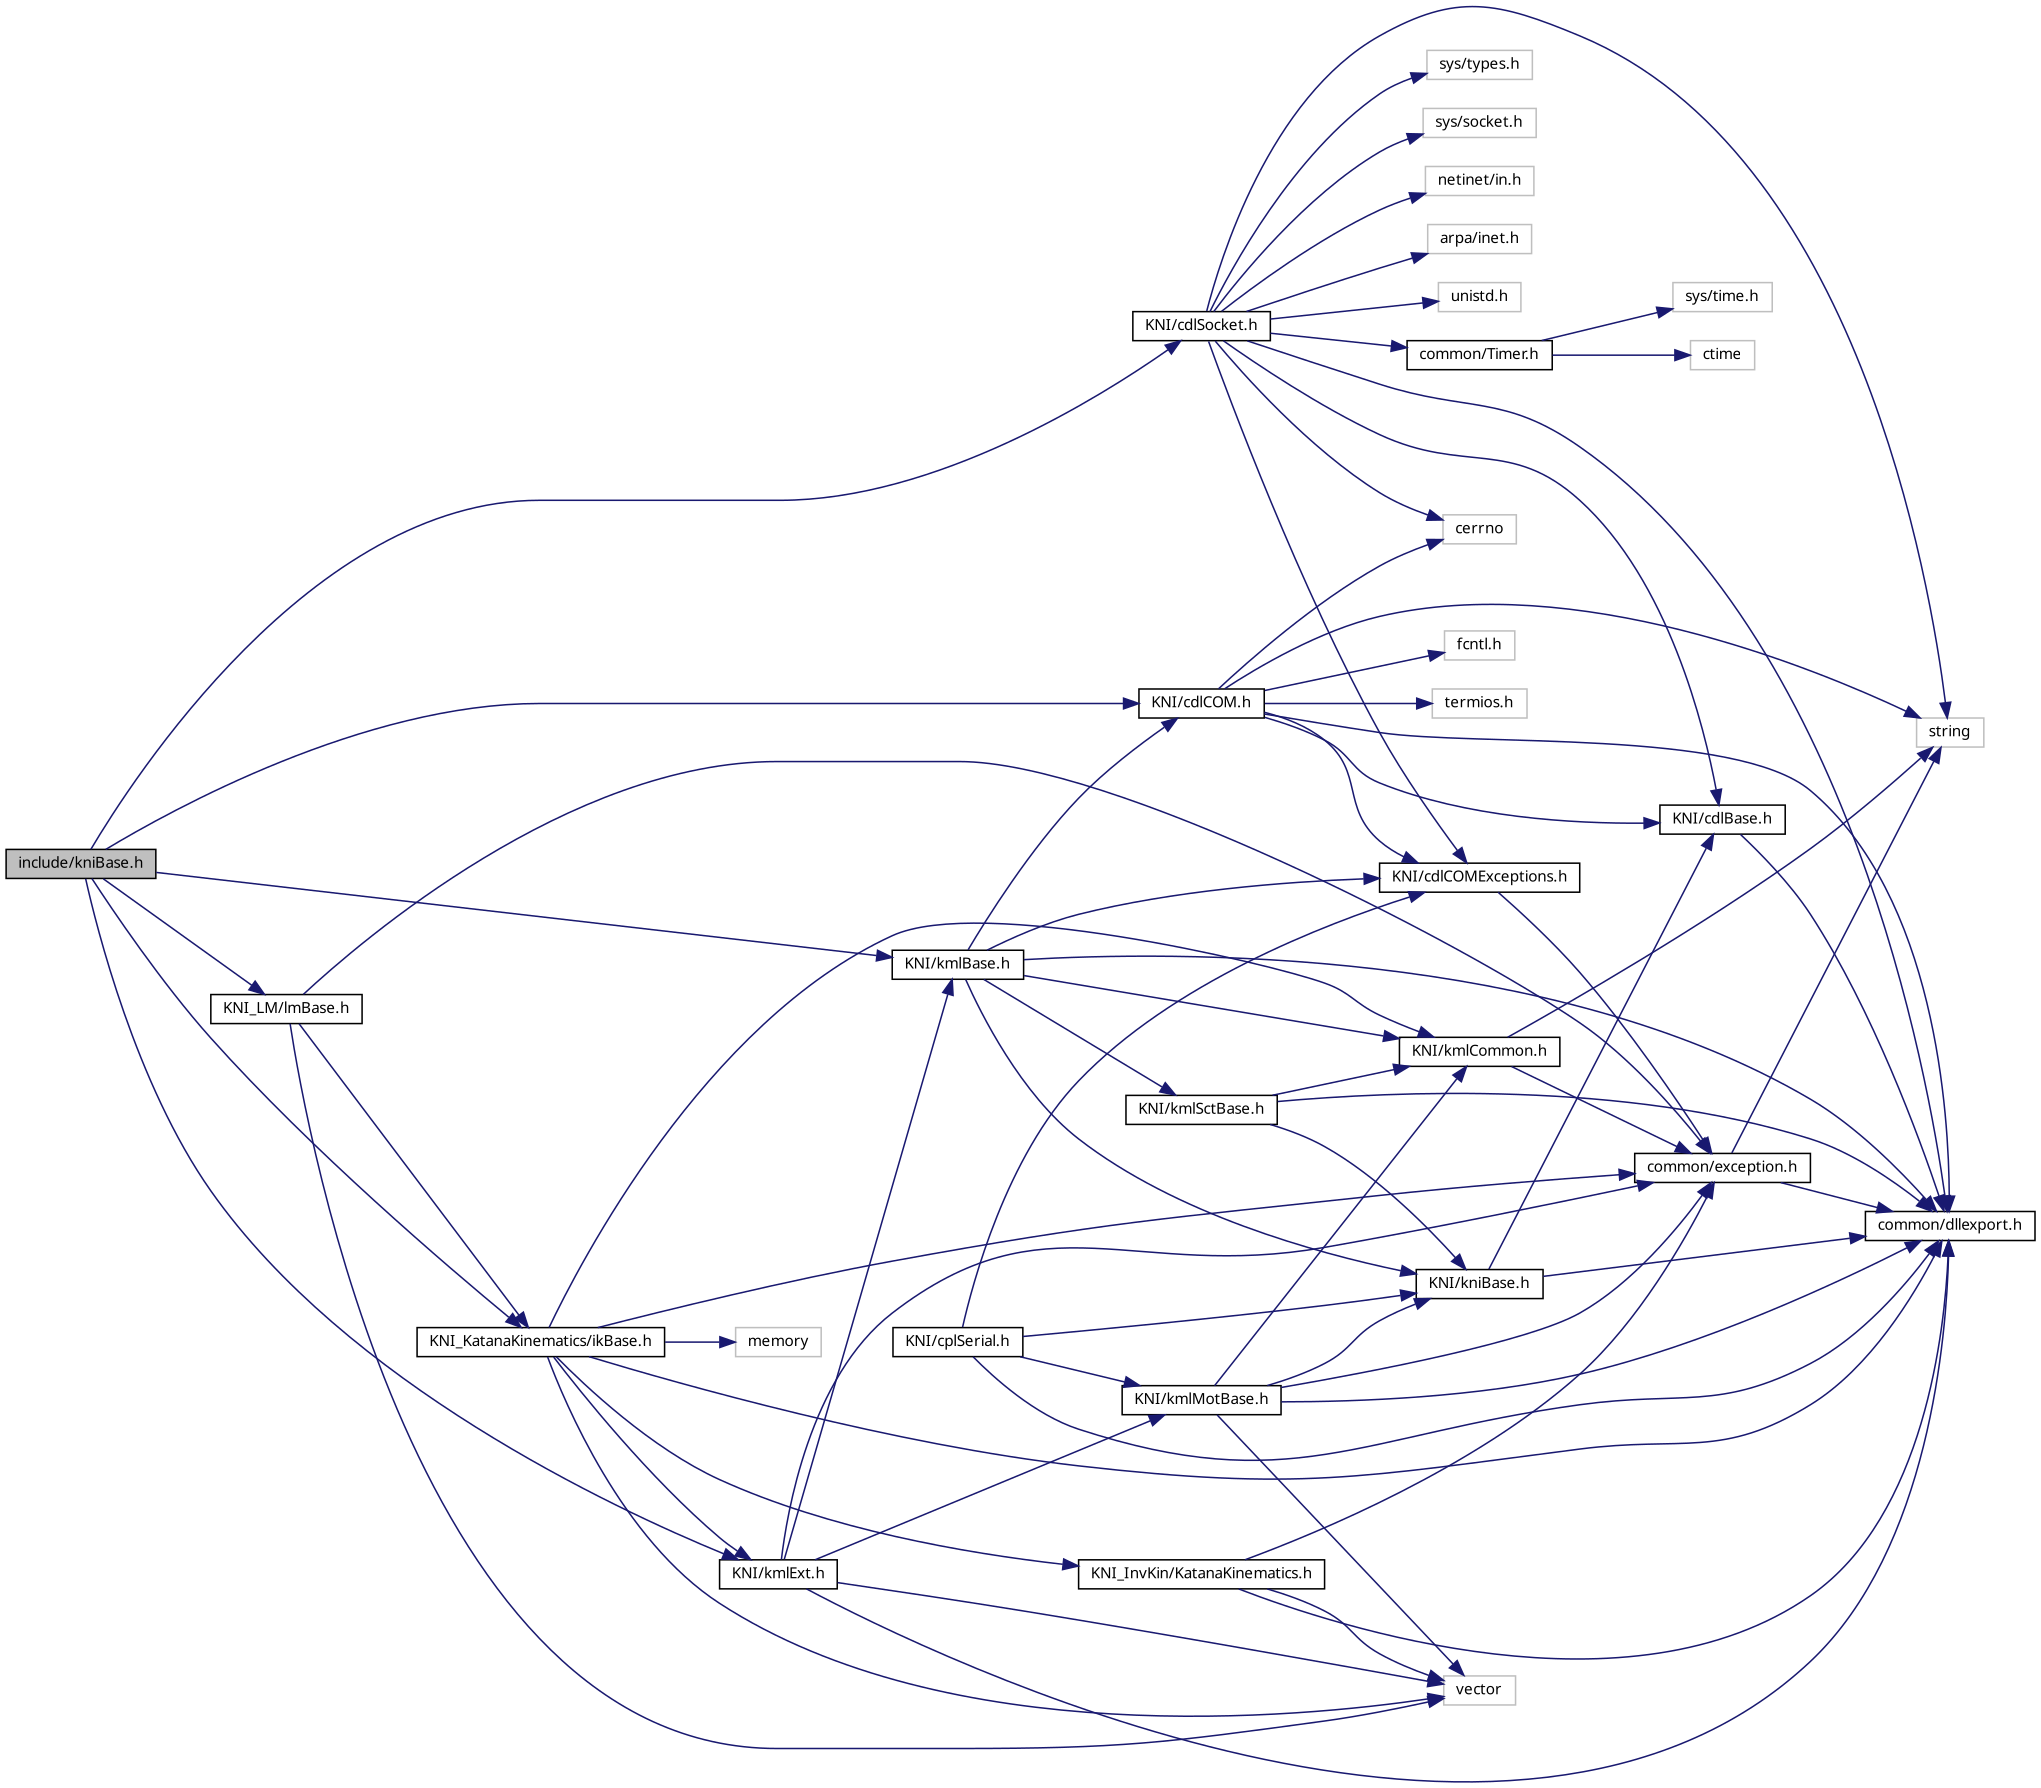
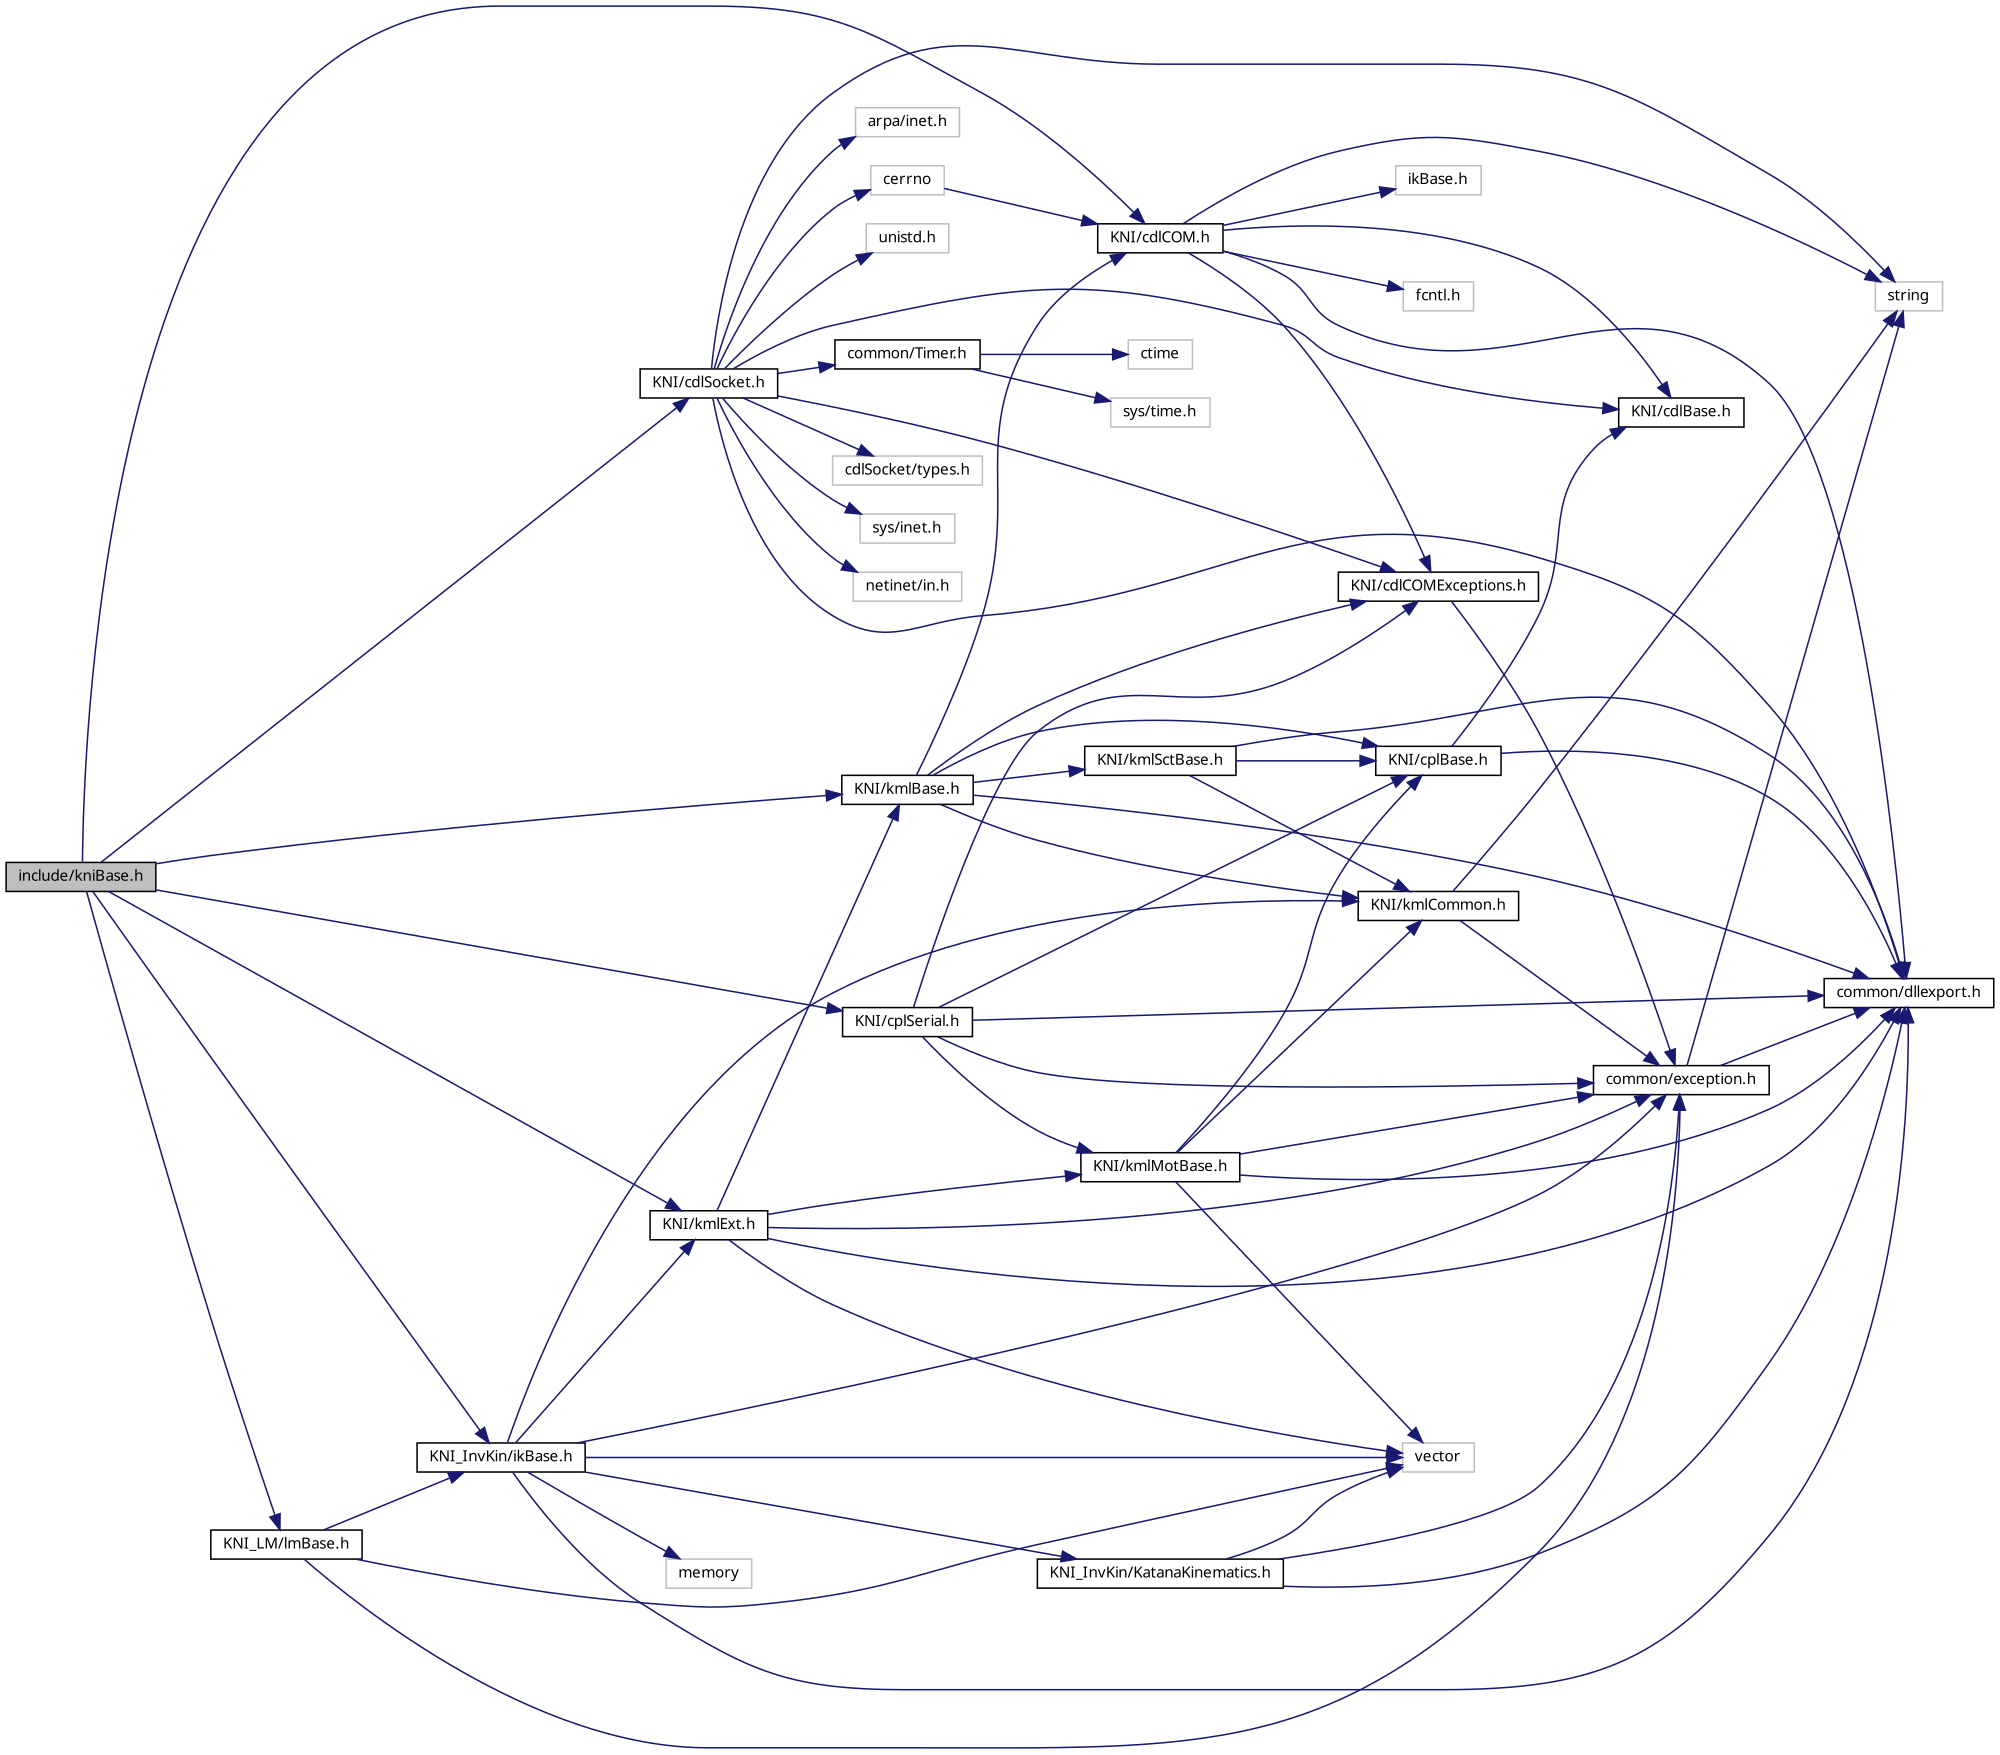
(1480, 65) -> (907, 471)
(1480, 123) -> (907, 529)
(1307, 615) -> (1013, 204)
(1480, 704) -> (1438, 180)
none -> (492, 949)
(1860, 1003) -> none
none -> (1270, 1087)
(1480, 1284) -> (1438, 761)
(541, 1342) -> (501, 1457)
